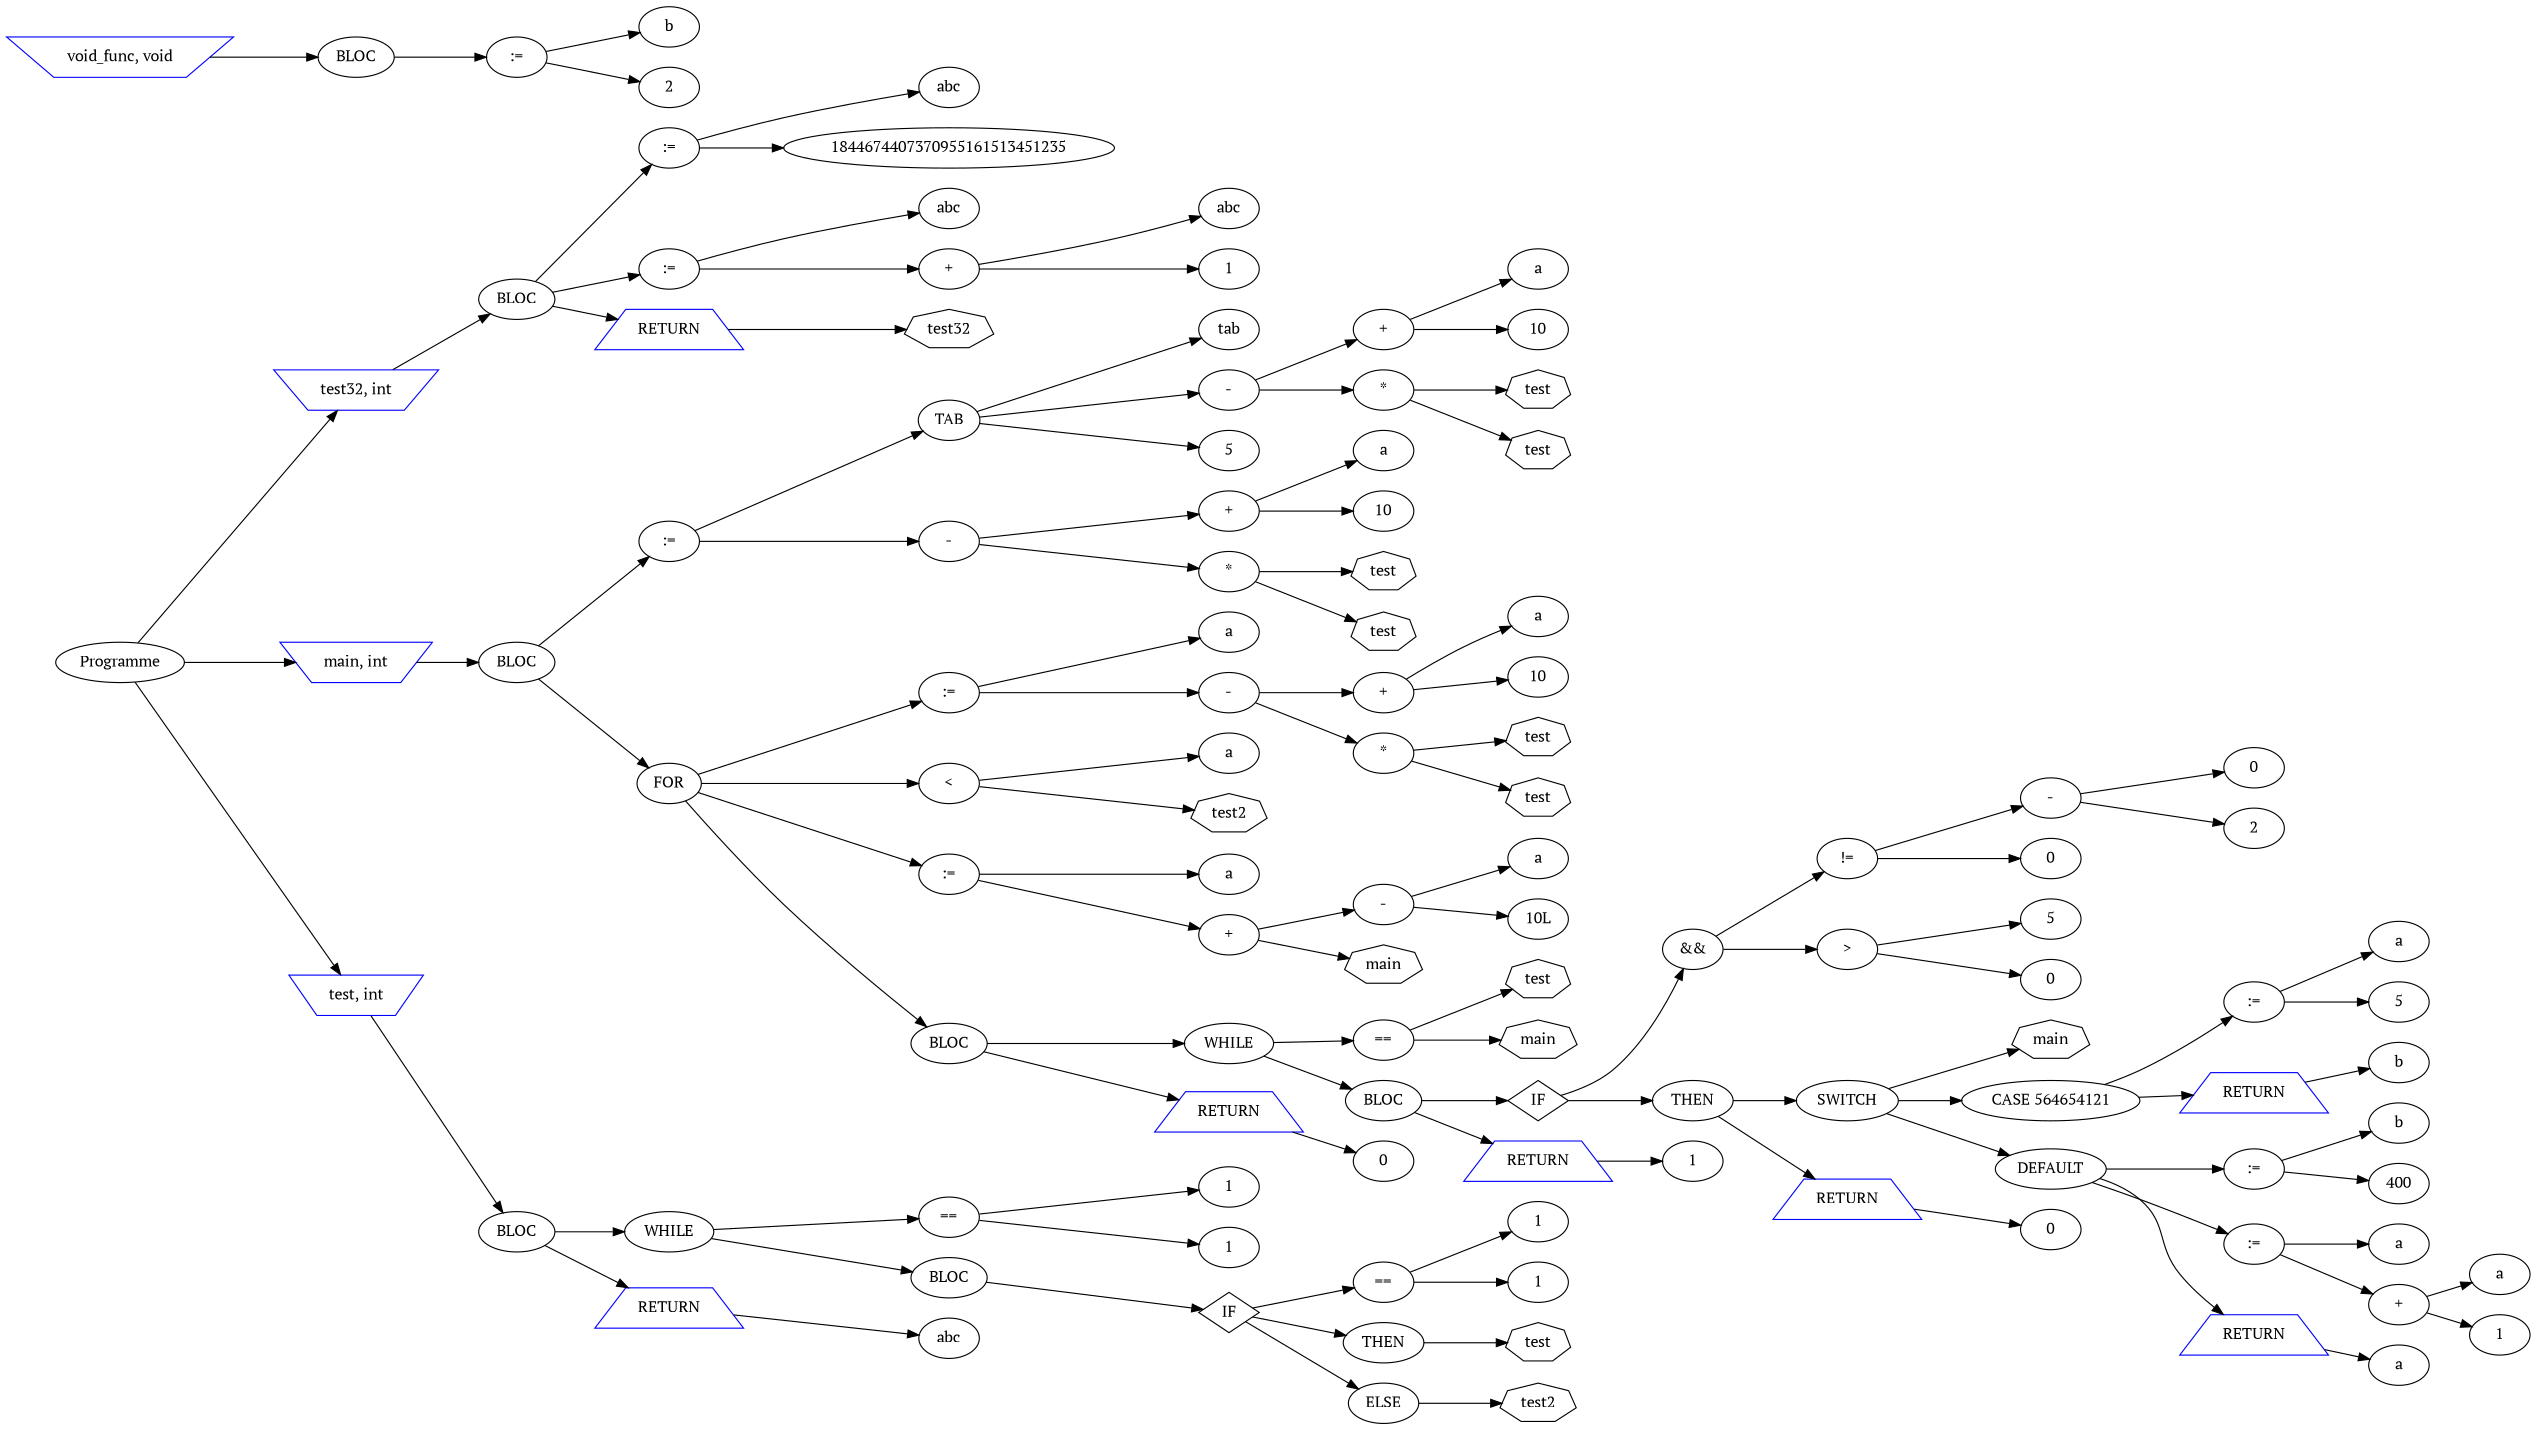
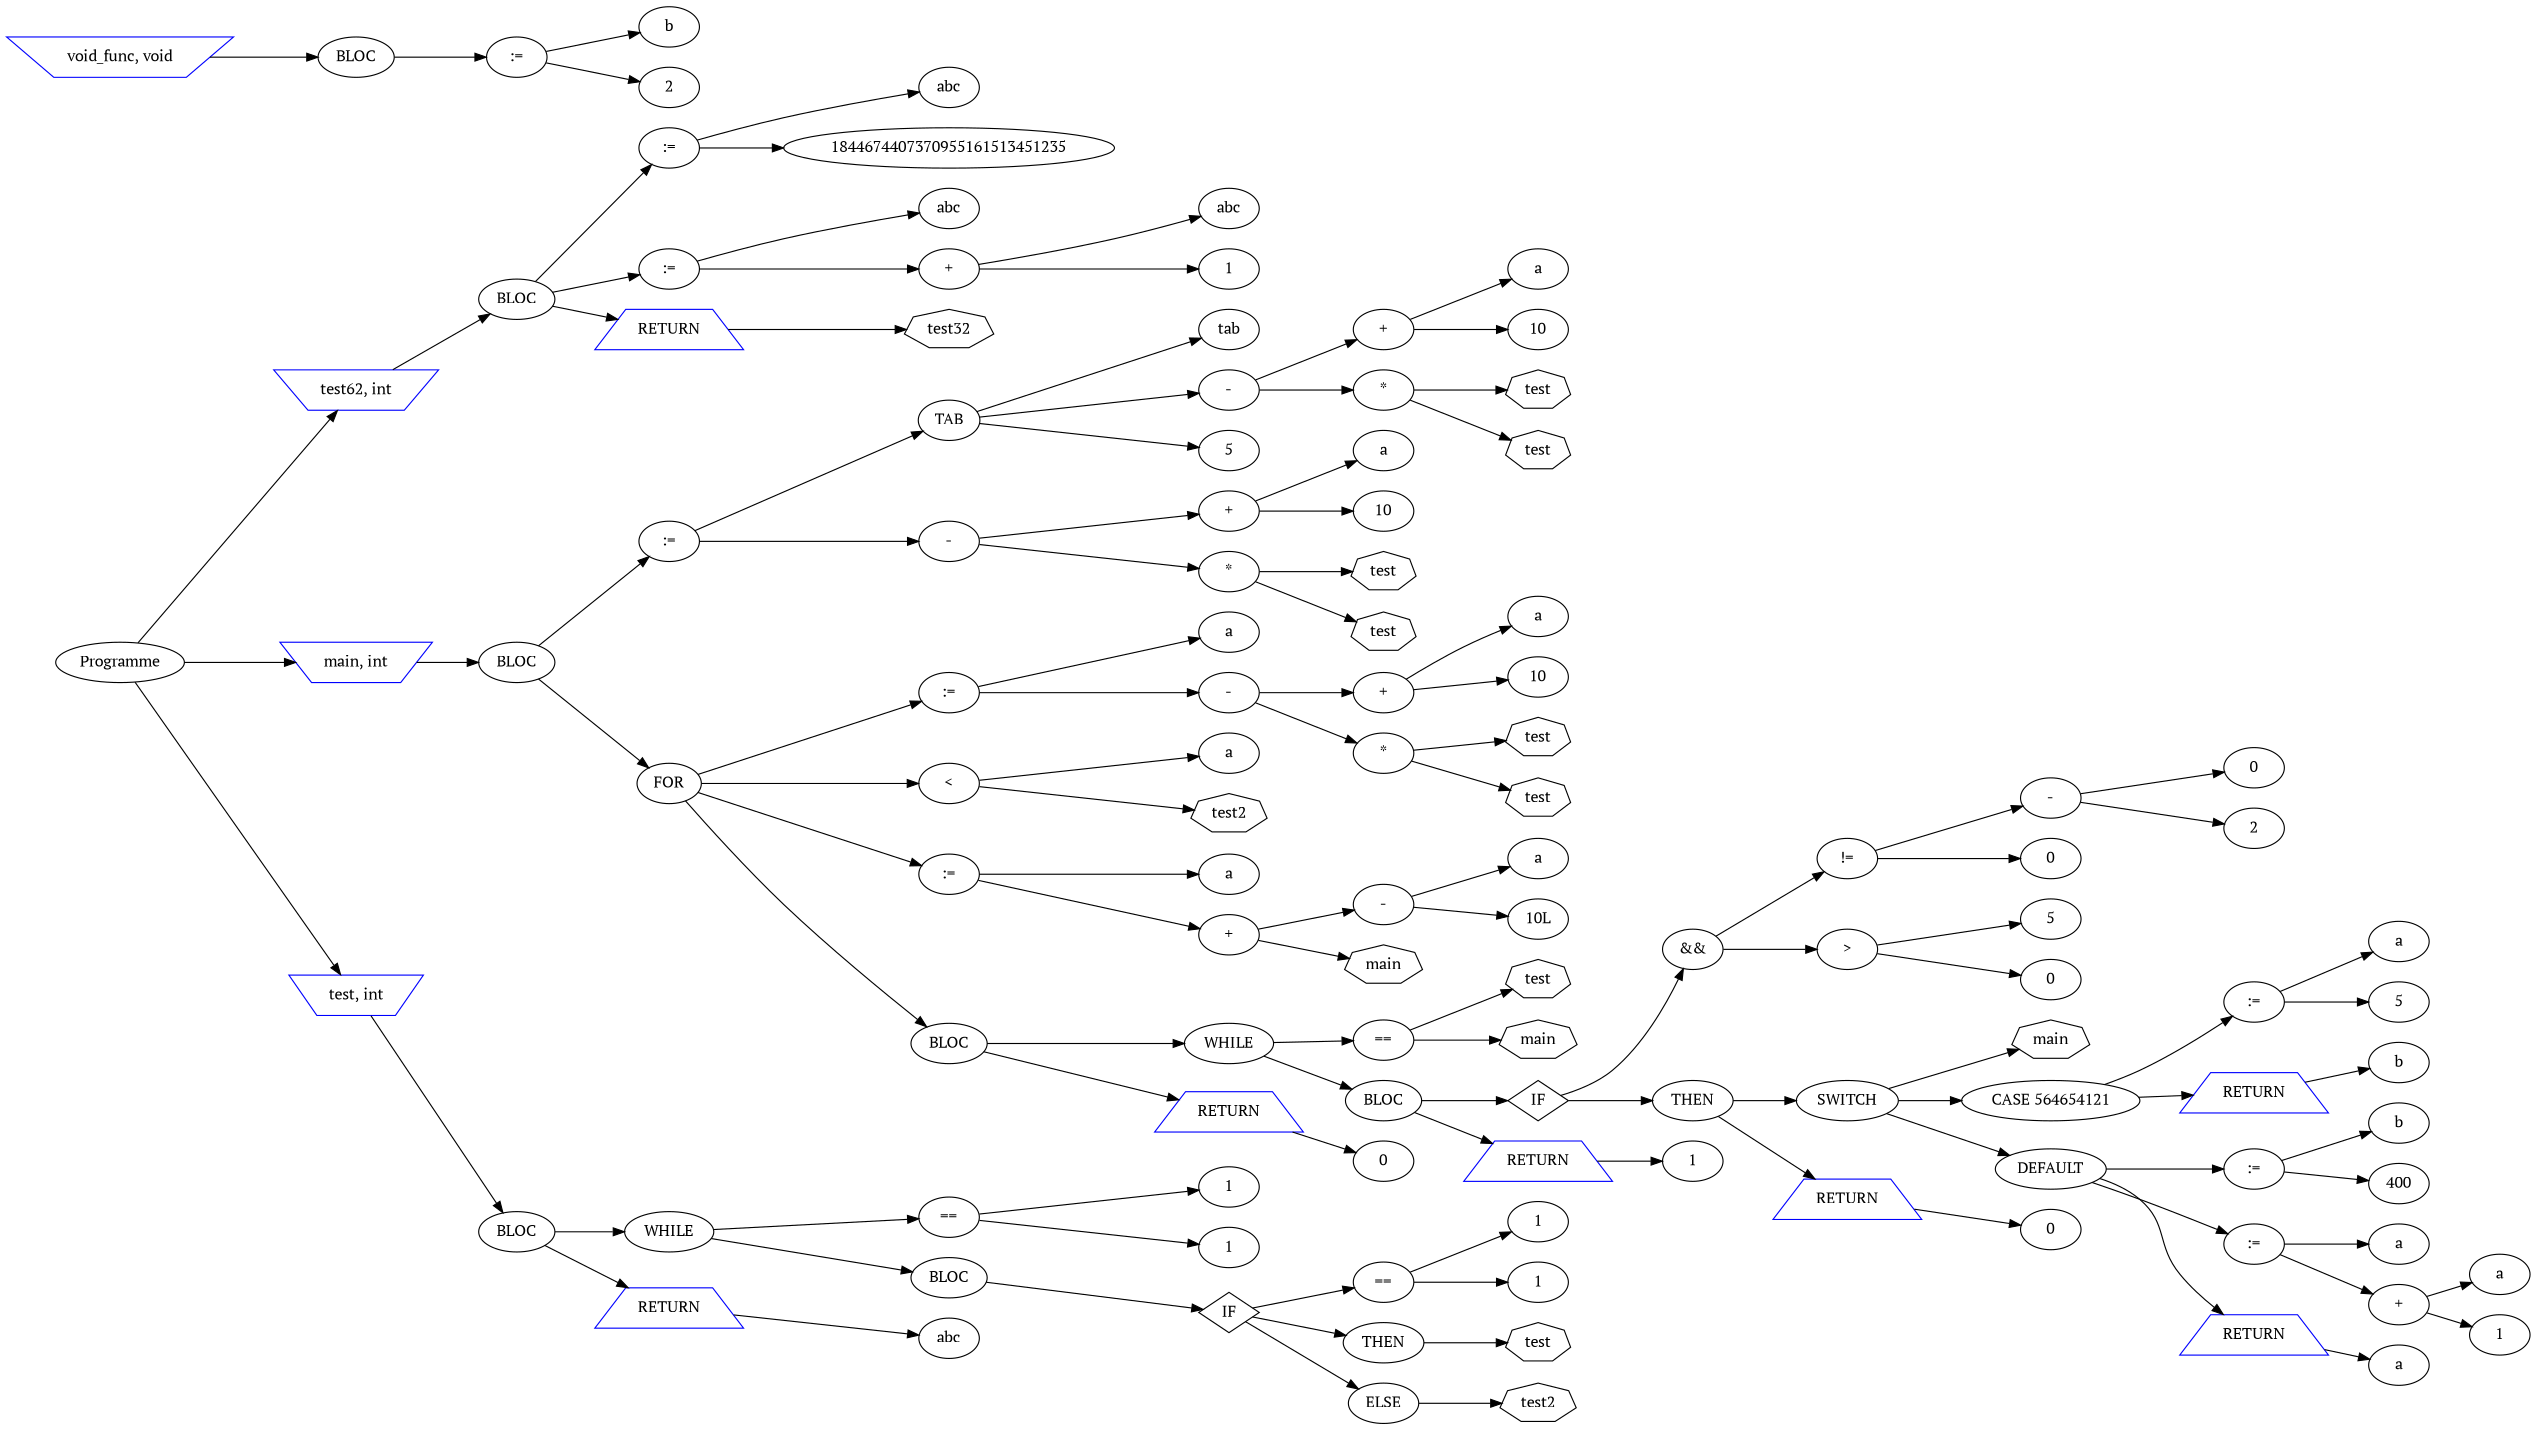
(356, 390) -> (356, 390)
